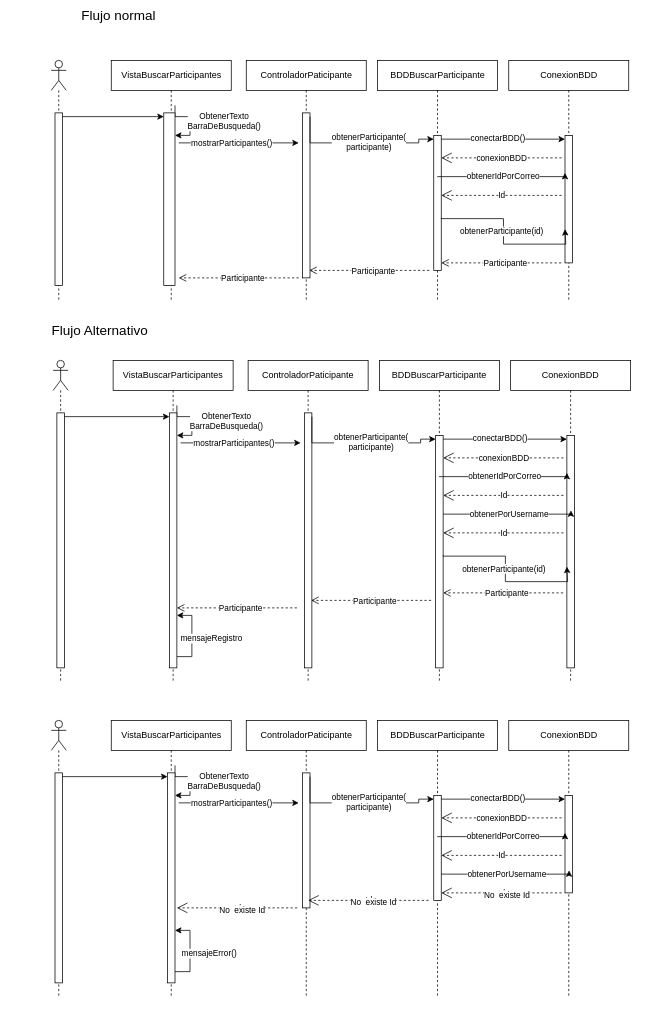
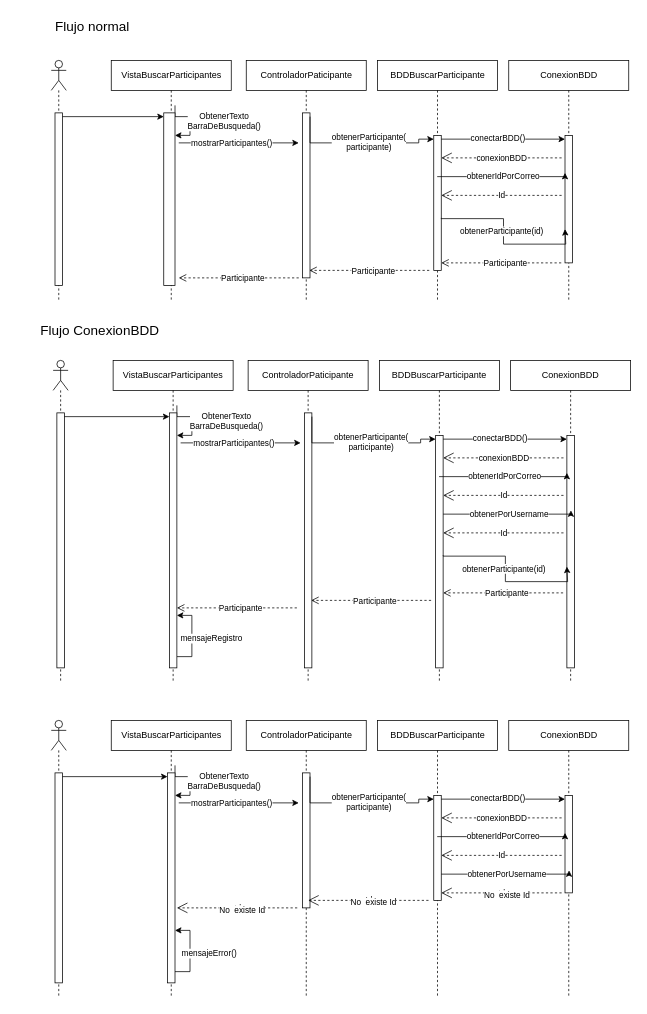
(119, 15) -> (92, 27)
(100, 330) -> (100, 330)
